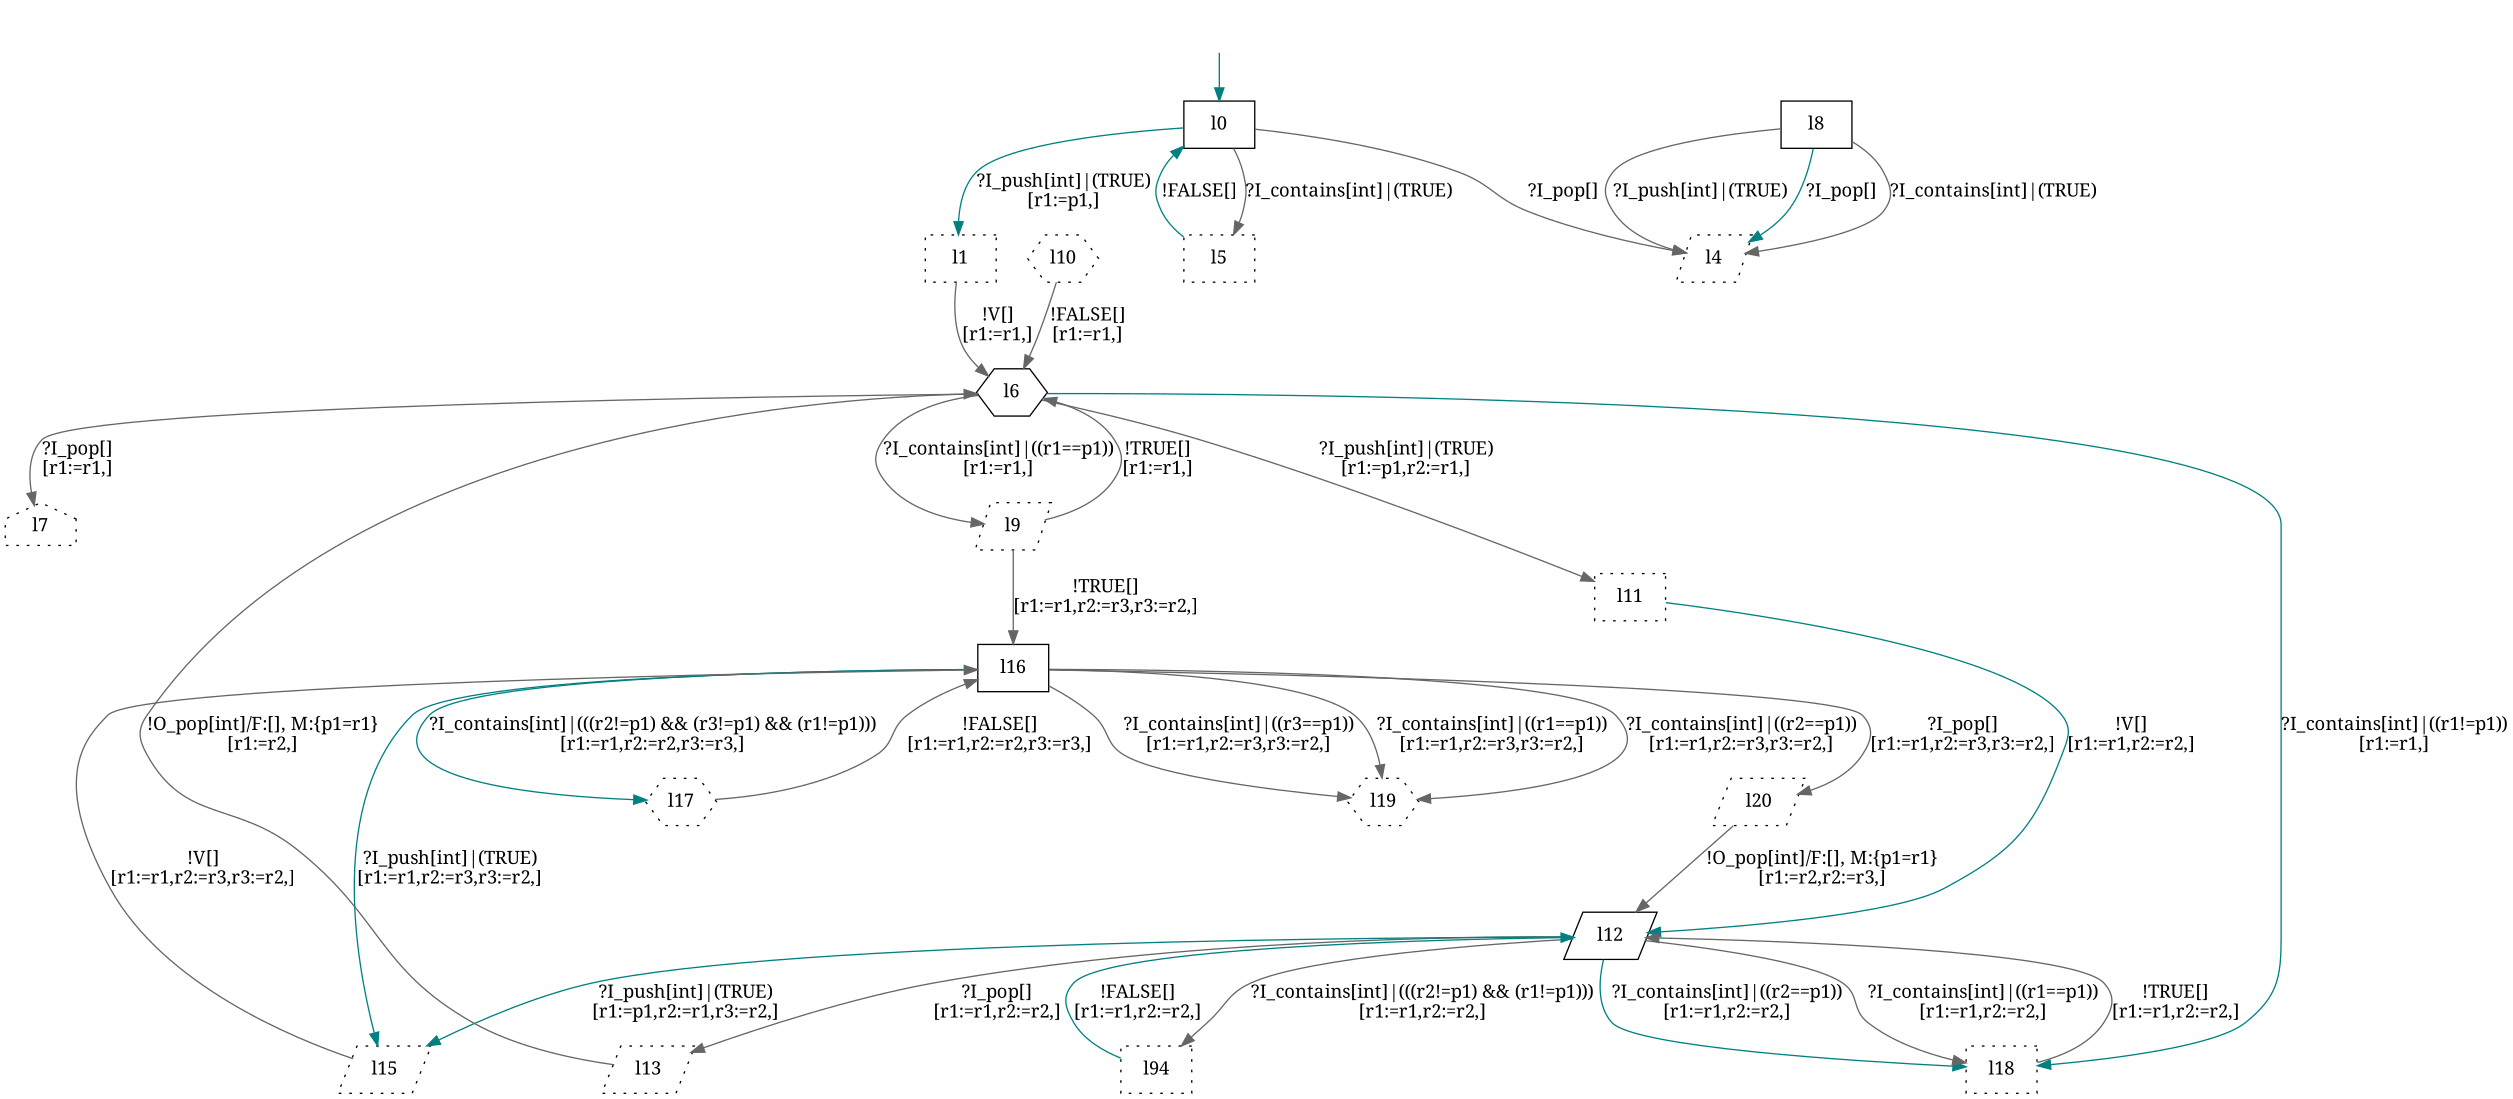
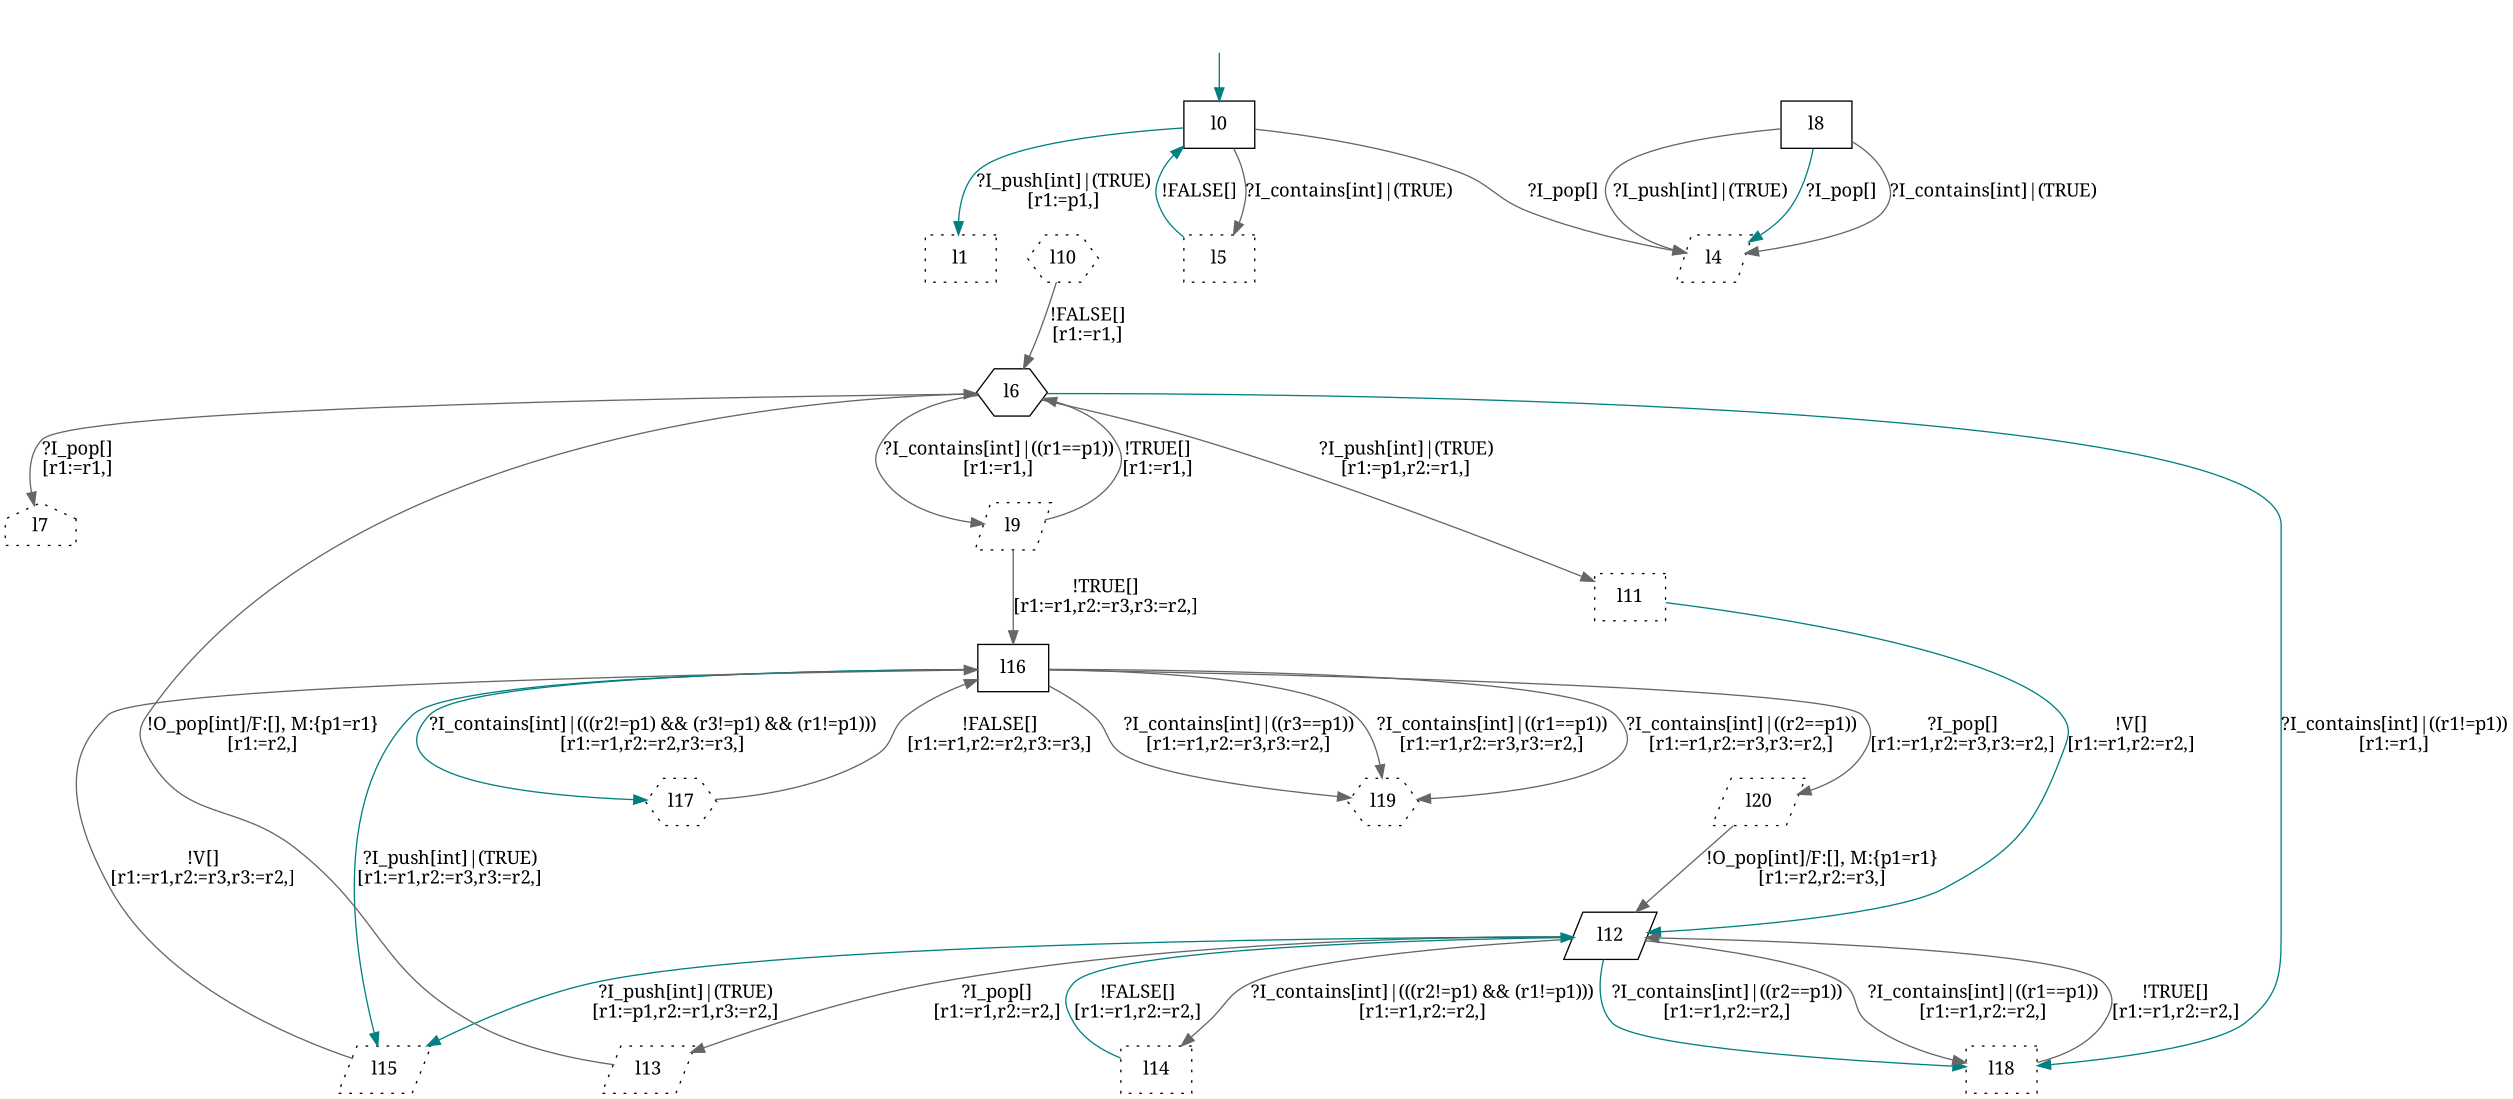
(957, 328) -> none
(1156, 1070) -> (1156, 1070)
